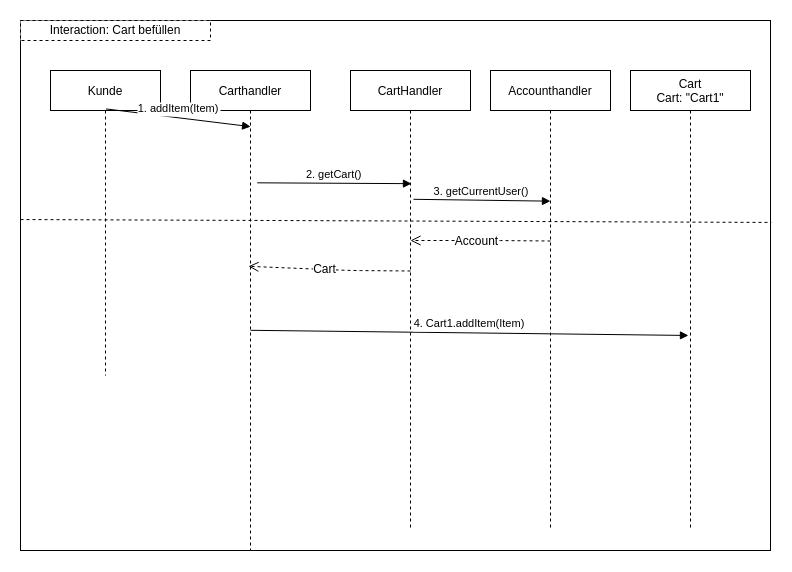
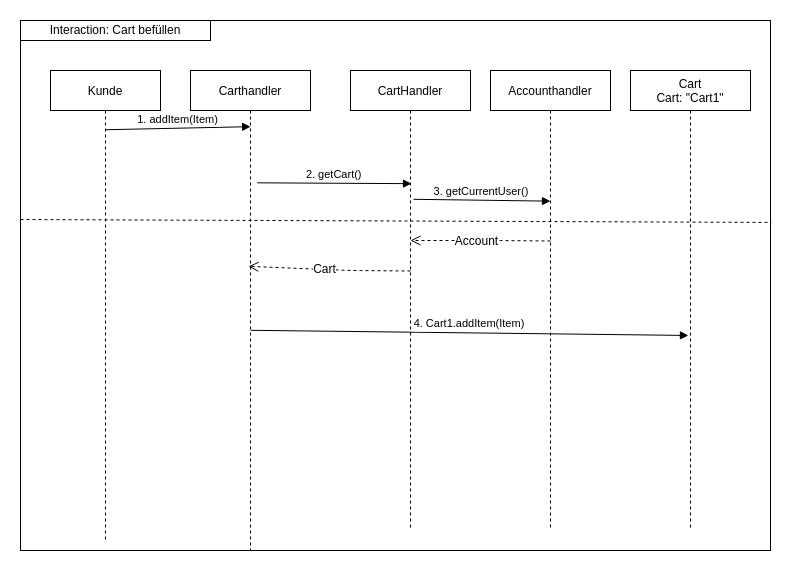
(116, 31) -> (116, 31)
(106, 223) -> (106, 306)
